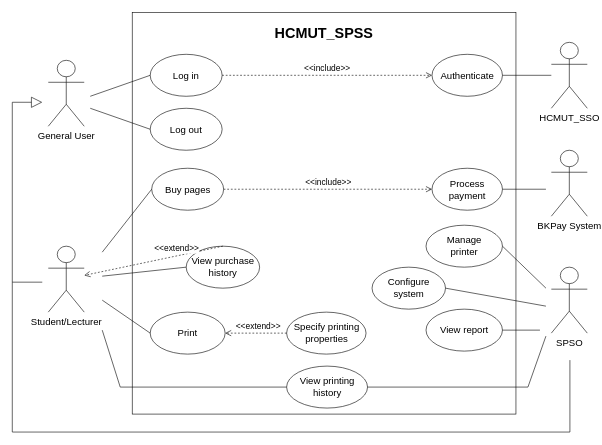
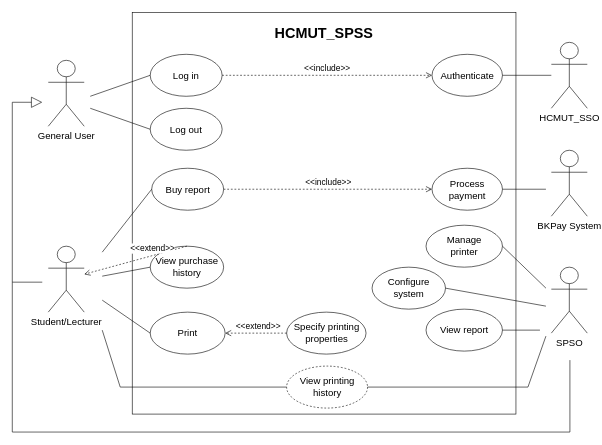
(188, 189) -> (188, 189)
(223, 267) -> (187, 267)
(327, 387) -> (327, 387)
